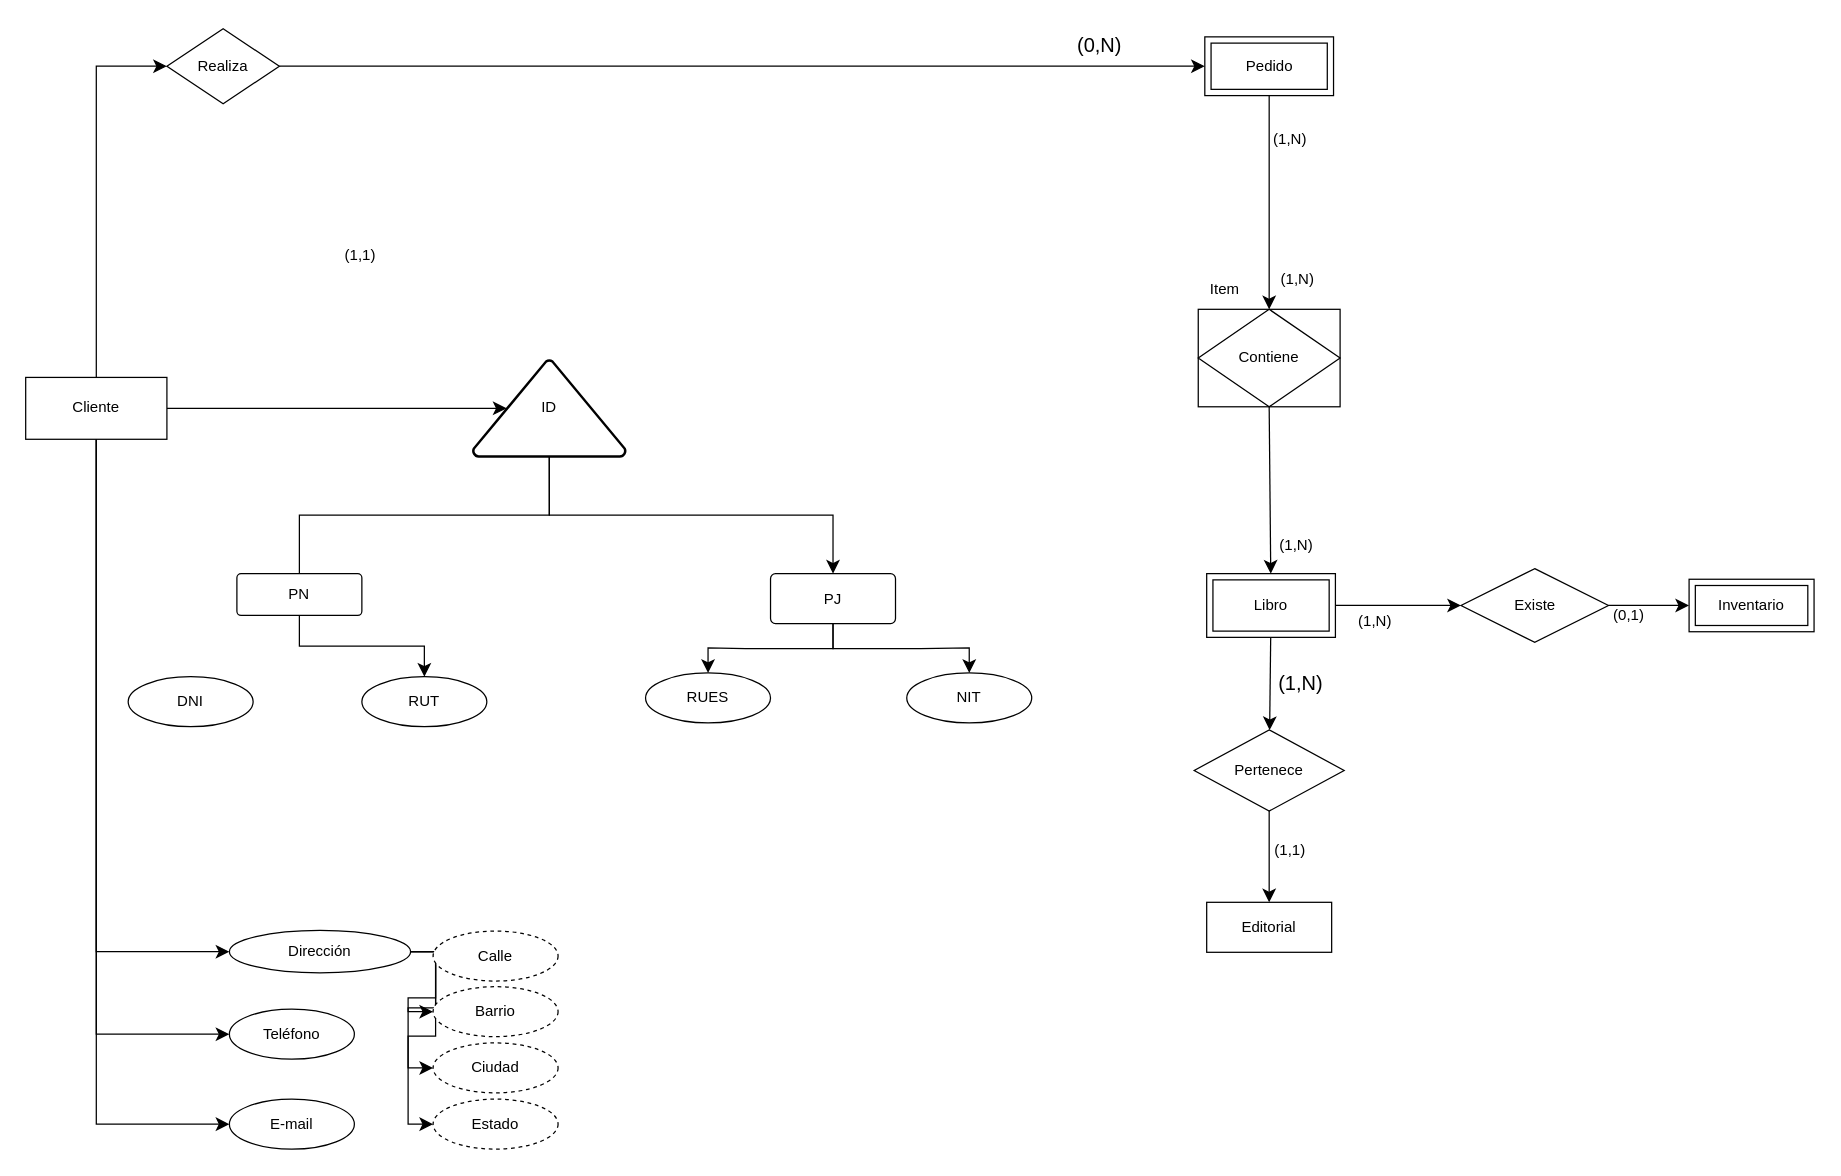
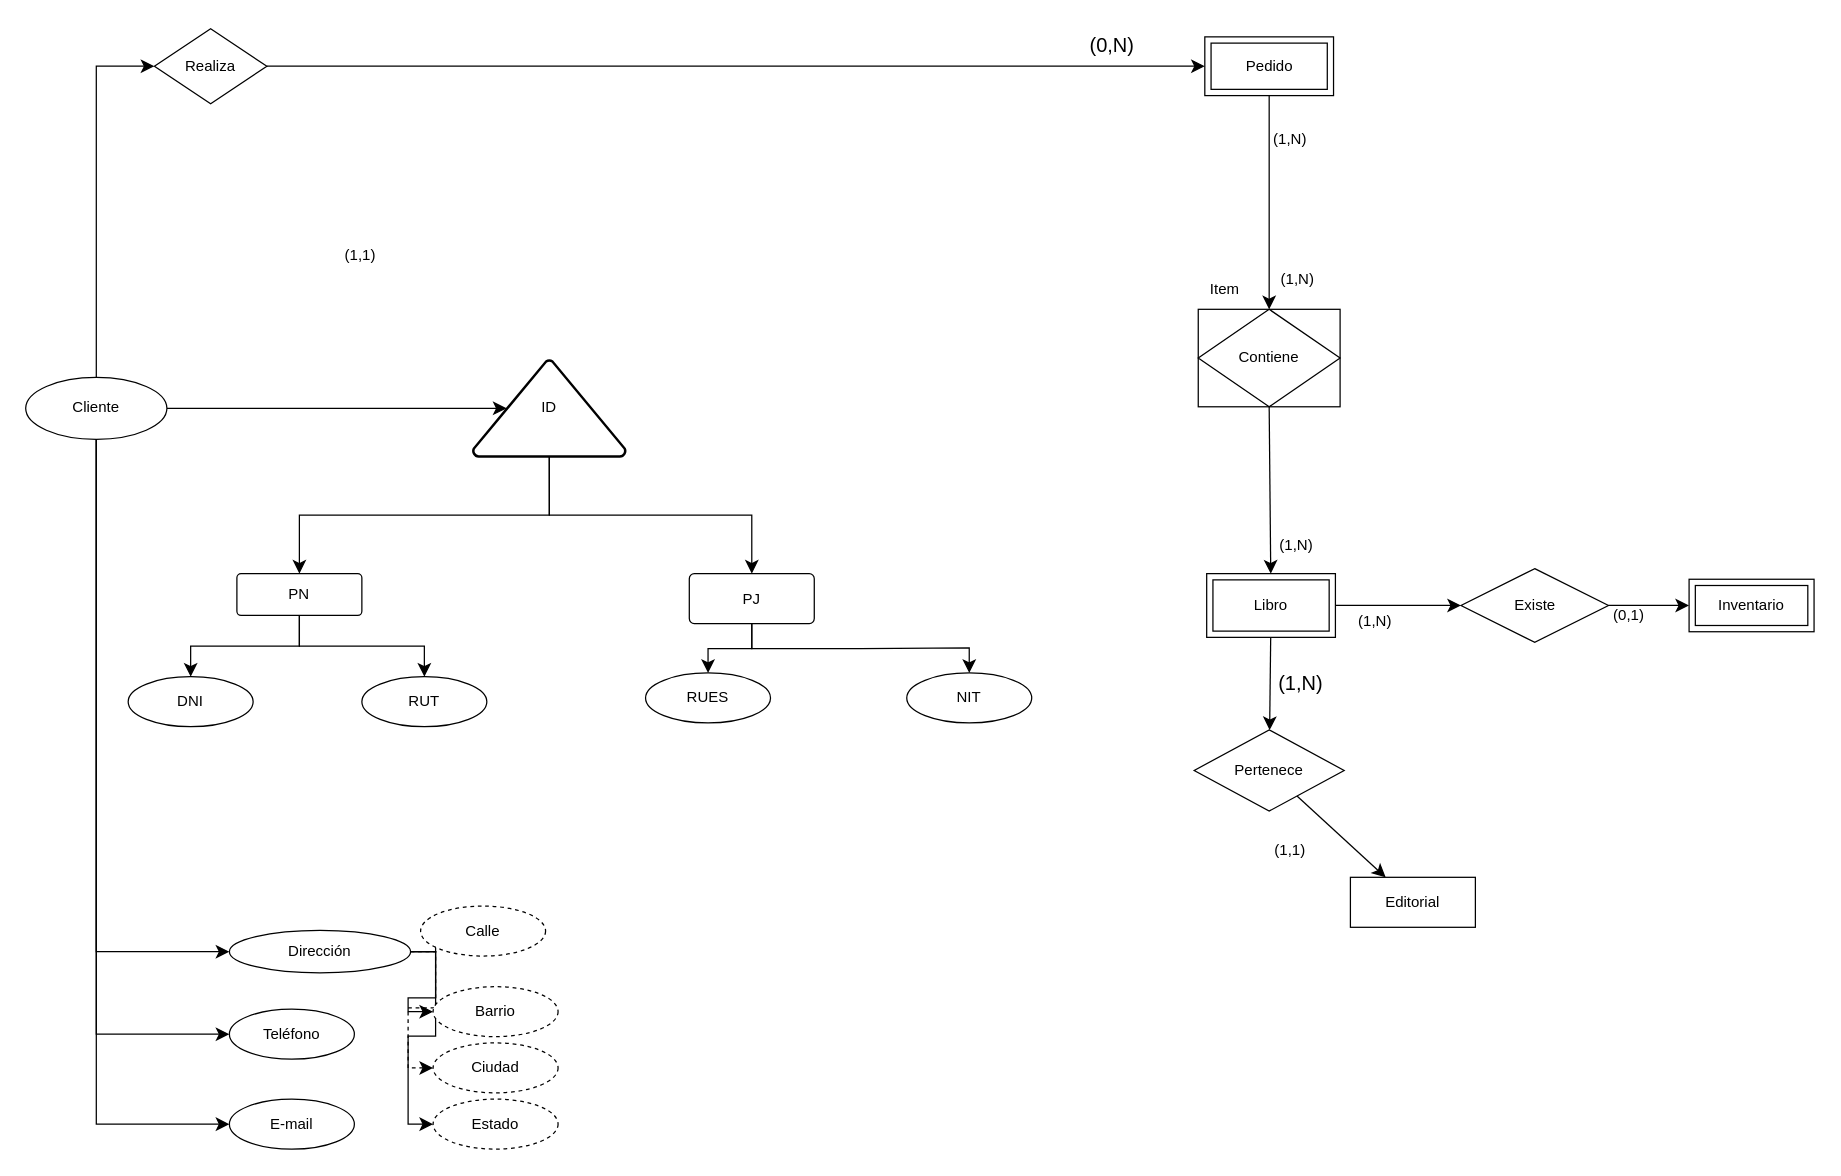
(1099, 45) -> (1111, 45)
(223, 66) -> (211, 66)
(96, 408) -> (96, 408)
(299, 566) -> (299, 562)
(833, 599) -> (752, 599)
none -> (234, 646)
(1269, 928) -> (1413, 903)
(496, 956) -> (483, 931)
(421, 1008) -> (421, 1008)
